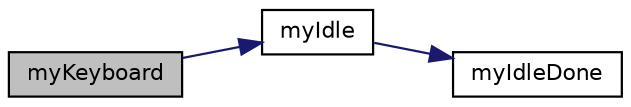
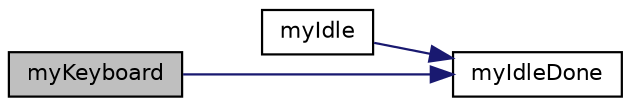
(211, 52) -> (307, 74)
